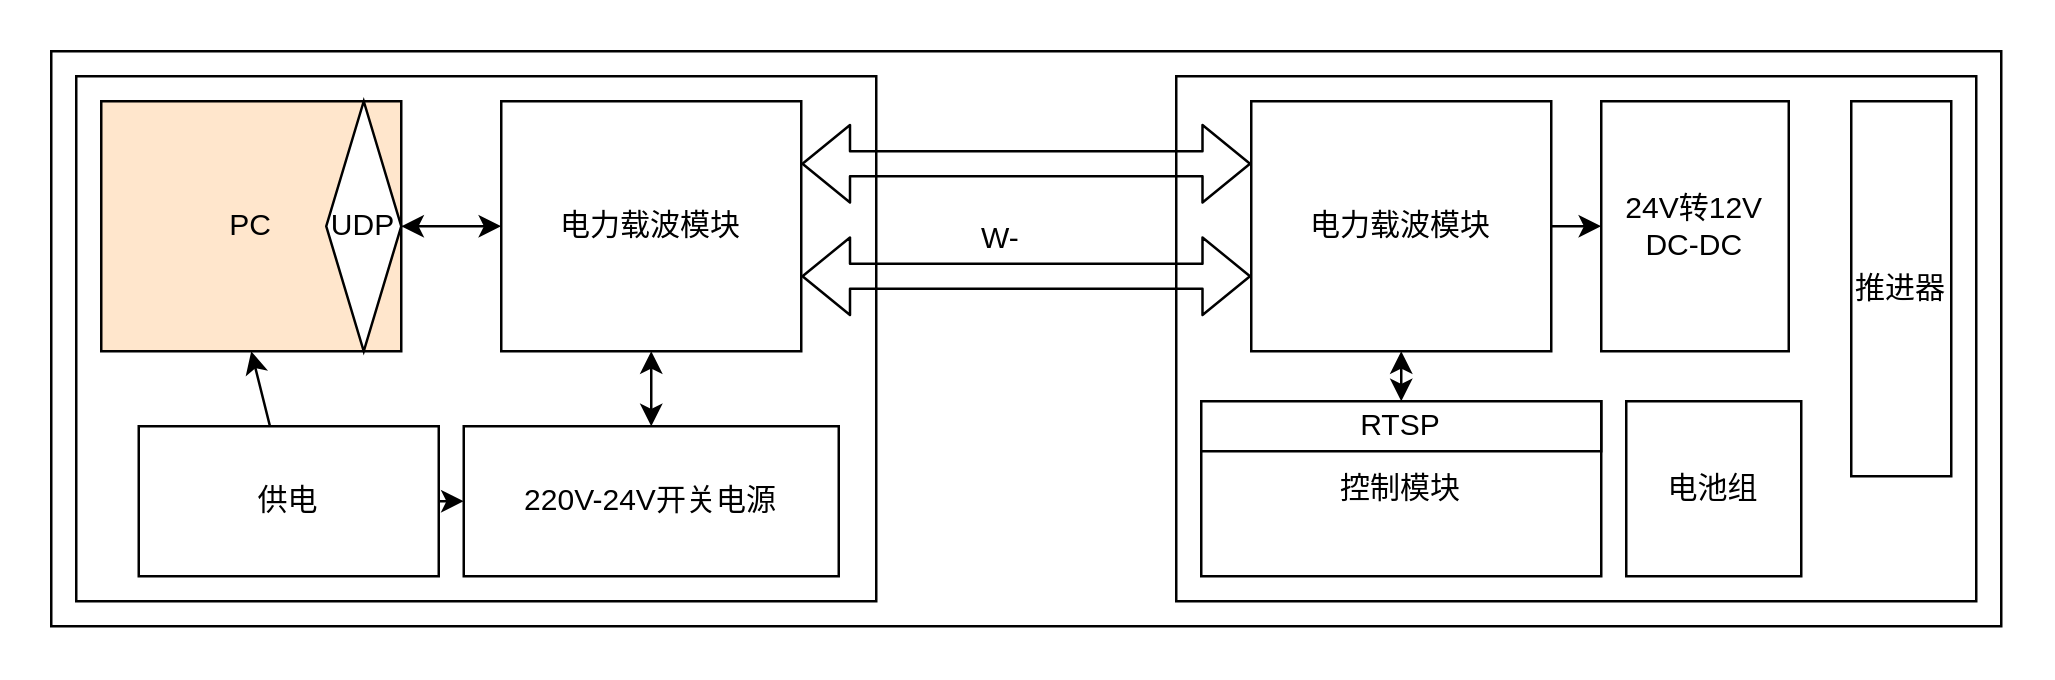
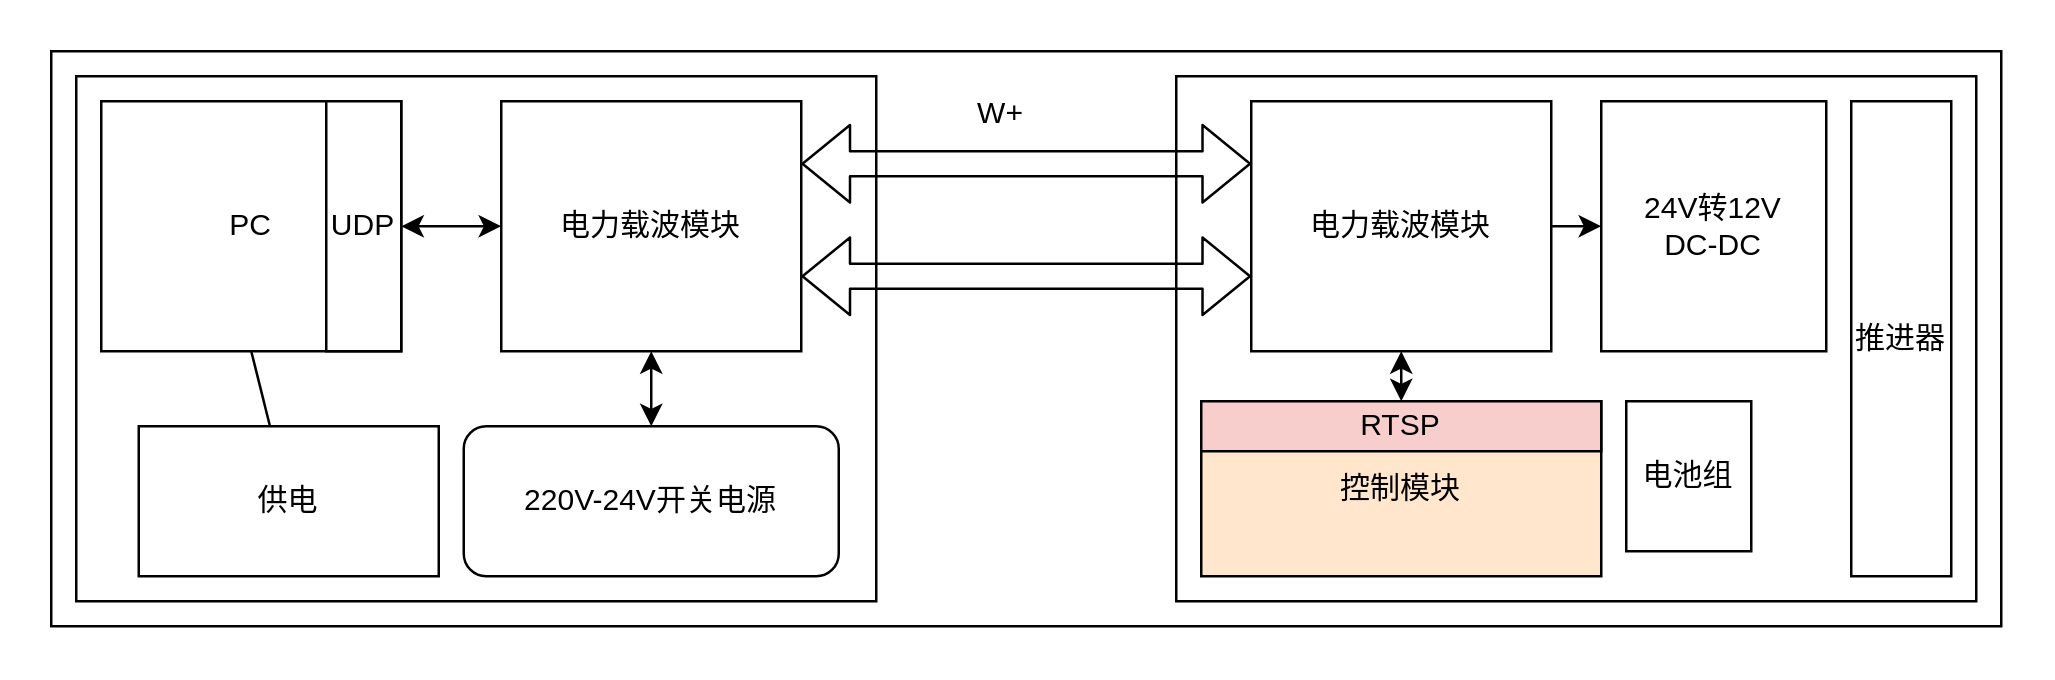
none -> (1001, 114)
(251, 226) -> (251, 226)
(364, 226) -> (364, 226)
(1695, 226) -> (1714, 226)
(1001, 239) -> none
(1901, 289) -> (1901, 339)
(256, 369) -> (254, 361)
(1401, 426) -> (1401, 426)
(1401, 489) -> (1401, 489)
(1714, 489) -> (1689, 476)
(443, 501) -> none
(651, 501) -> (651, 501)
